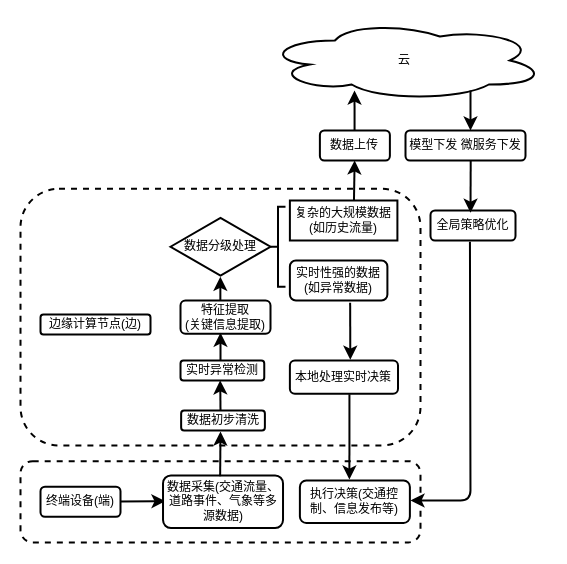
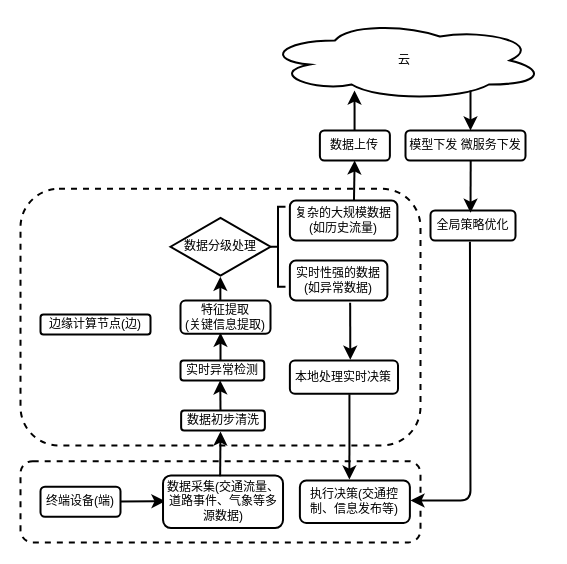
(344, 221) -> (344, 221)
